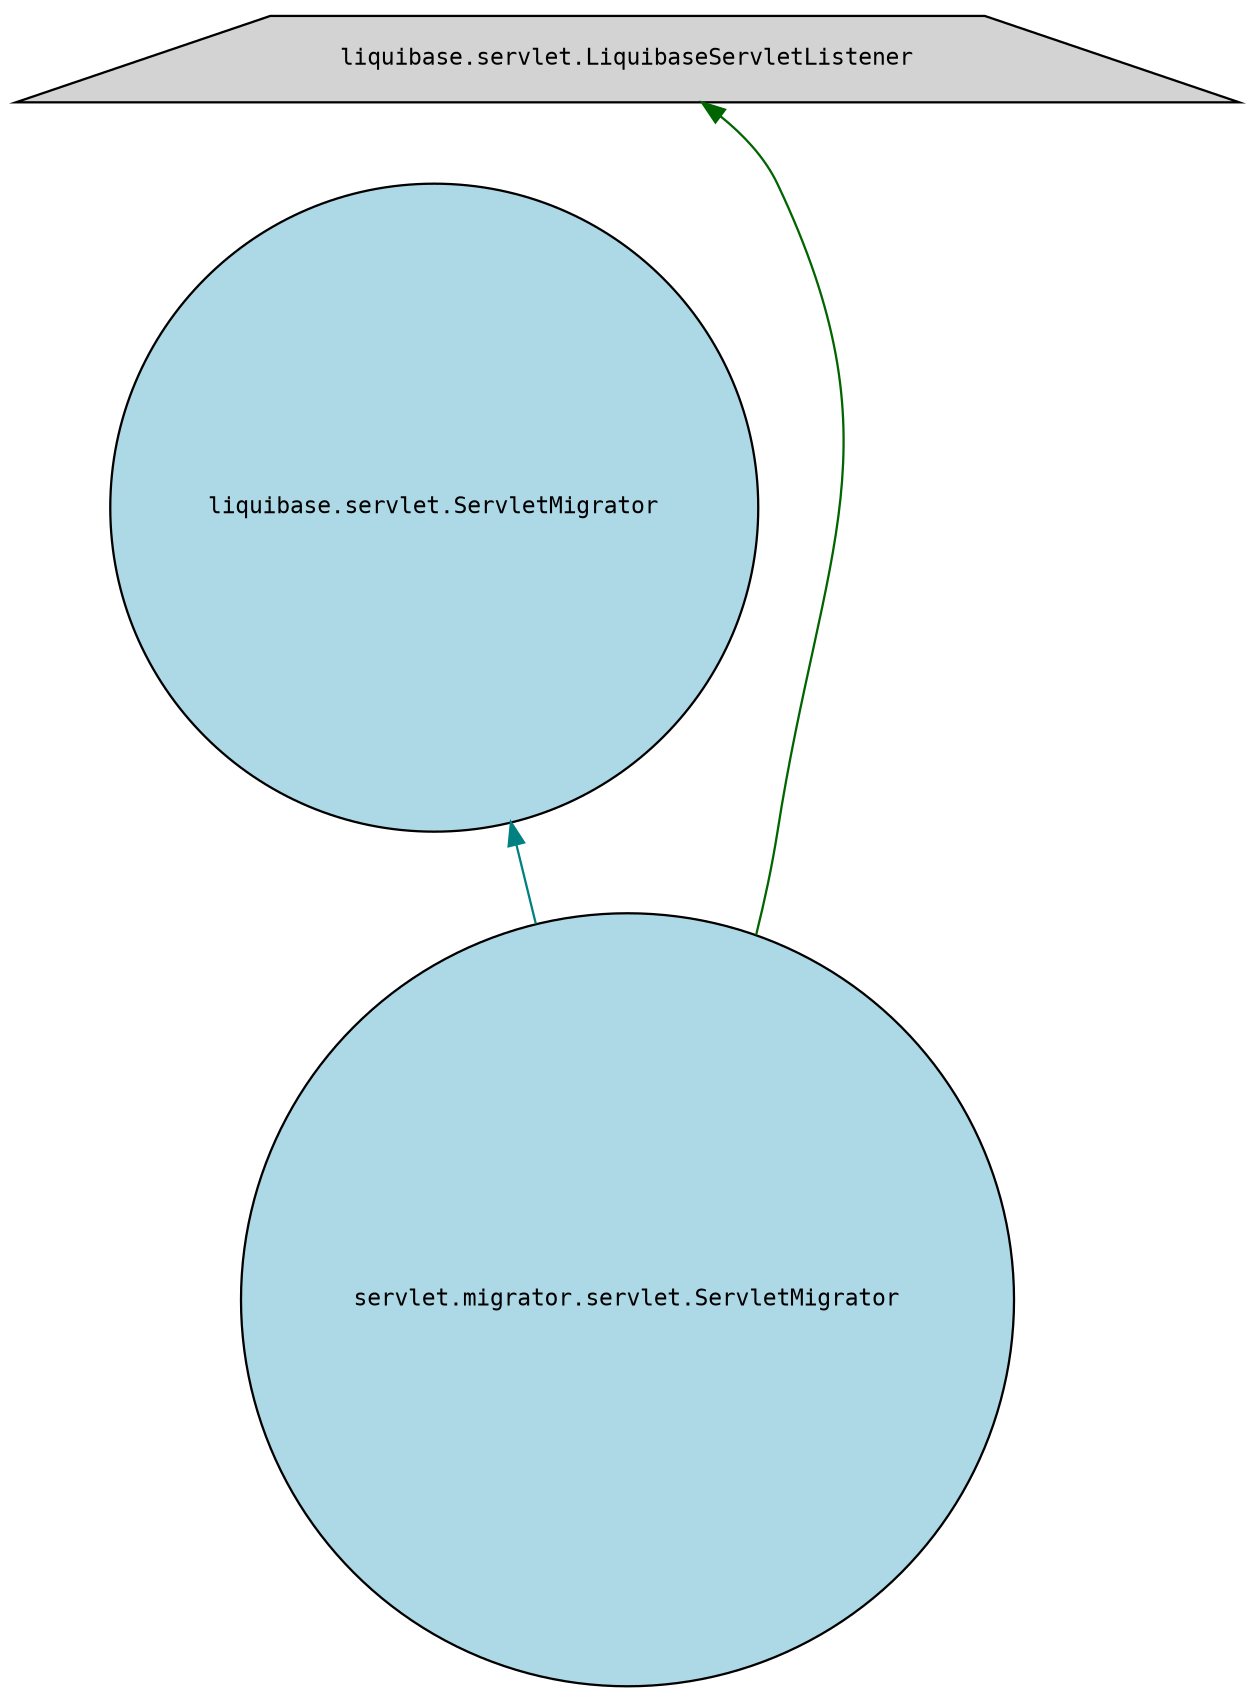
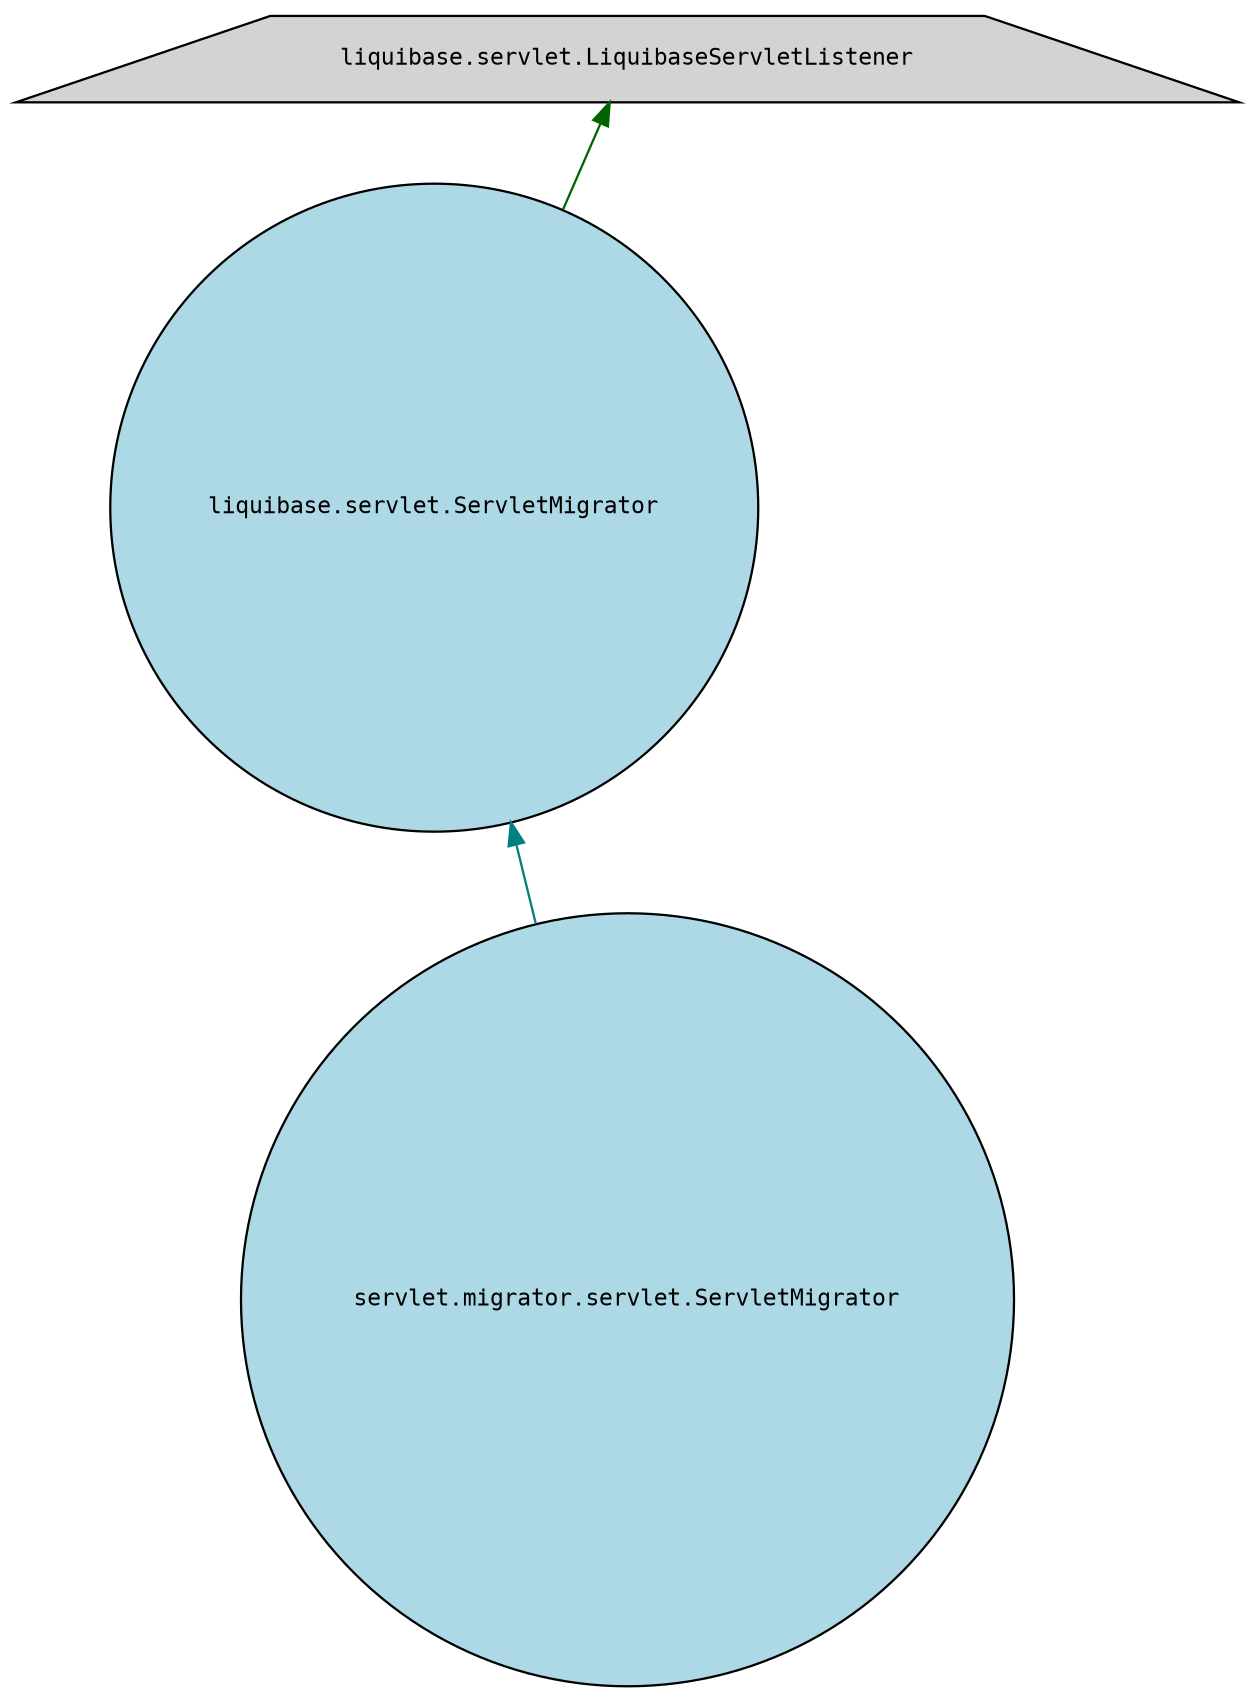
(838, 513) -> (582, 167)
